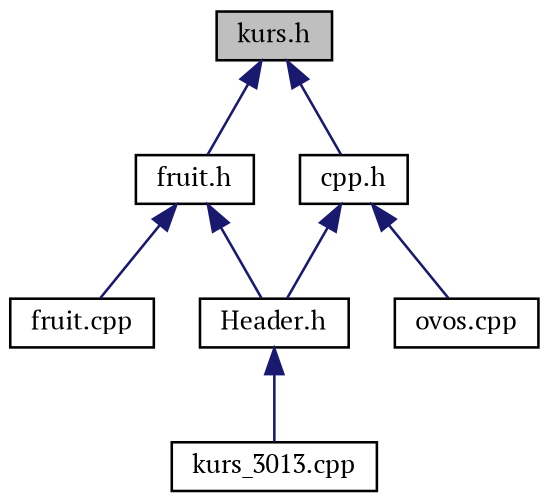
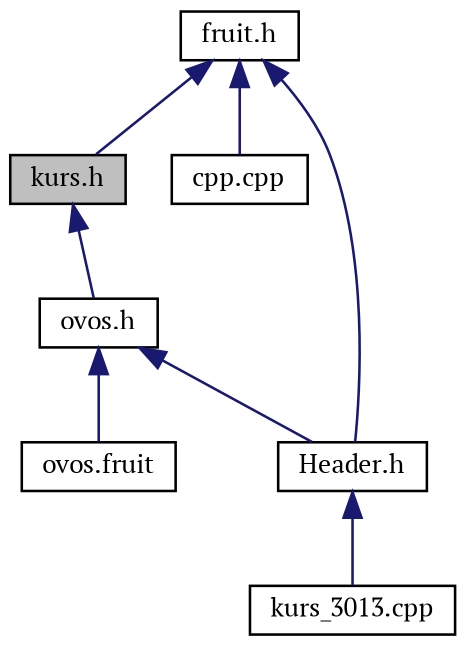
(228, 119) -> (144, 116)
(354, 179) -> (99, 323)
(82, 323) -> (240, 179)
(467, 323) -> (99, 467)
